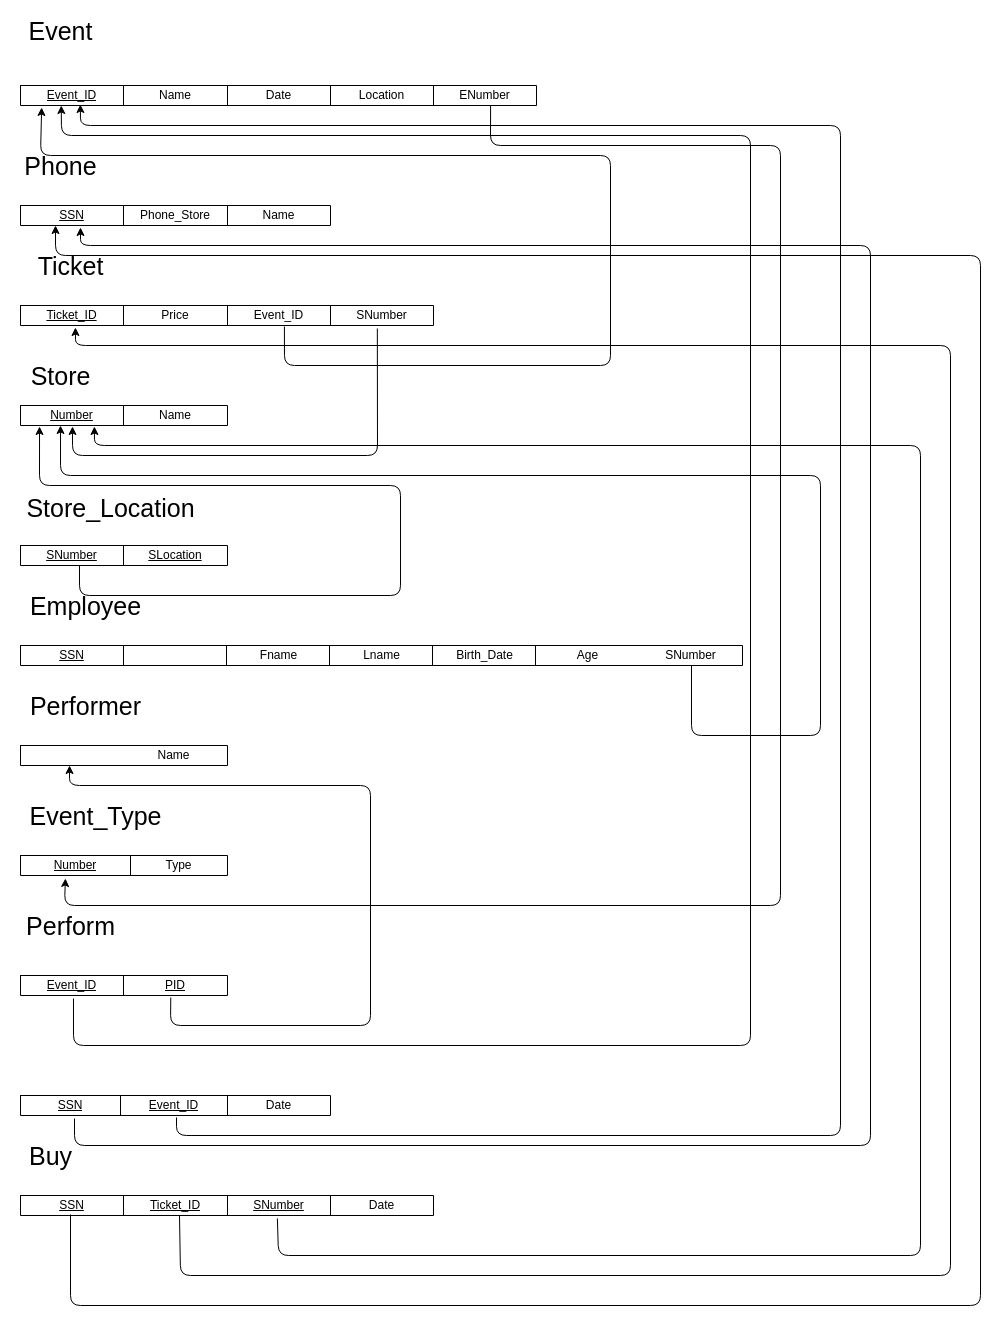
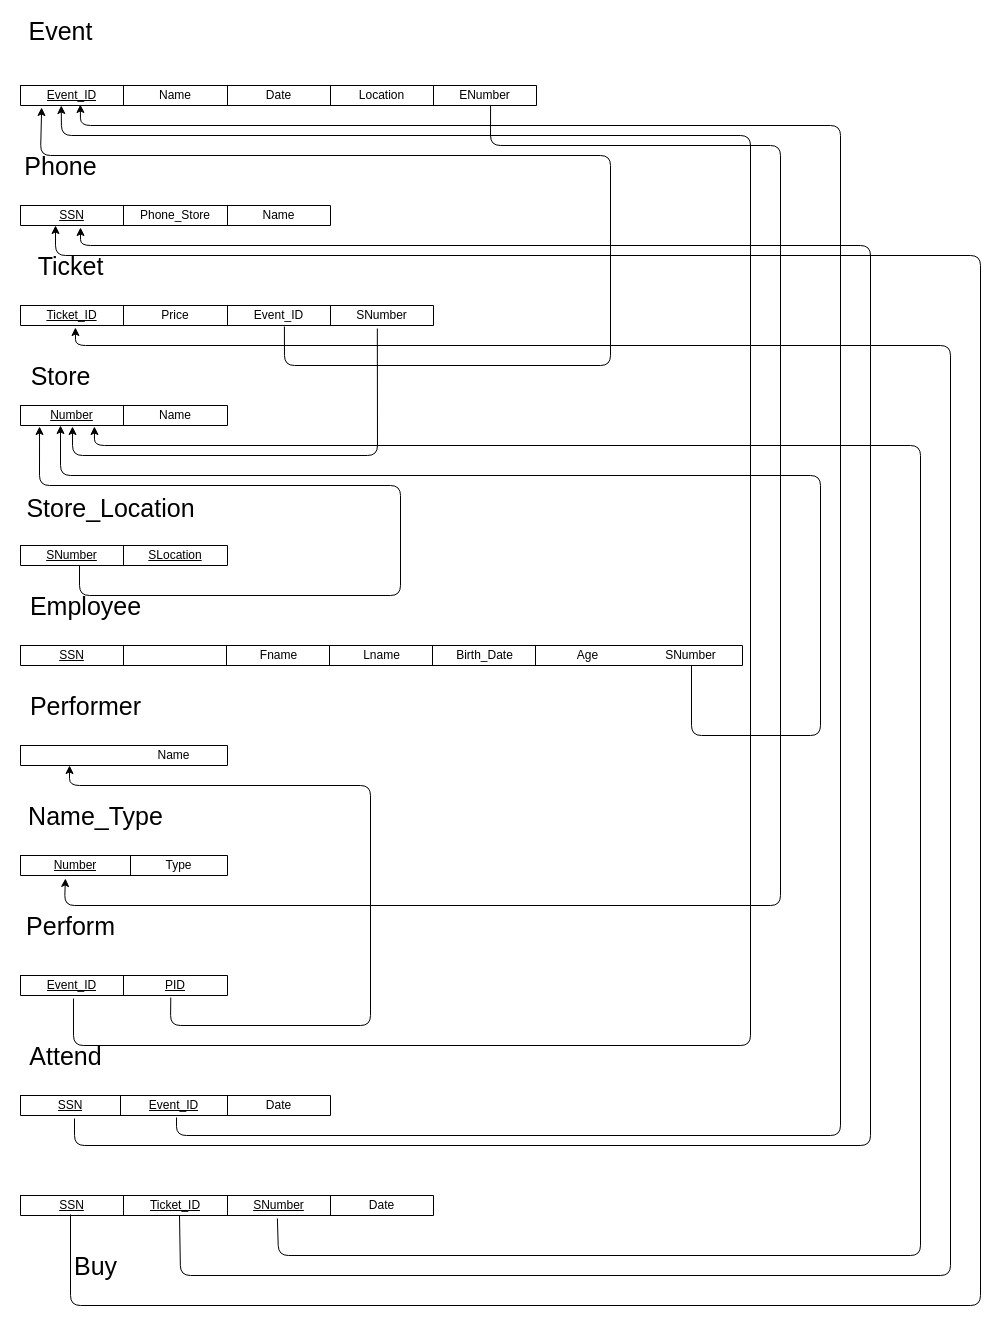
(96, 816) -> (96, 816)
none -> (66, 1056)
(51, 1156) -> (96, 1266)
